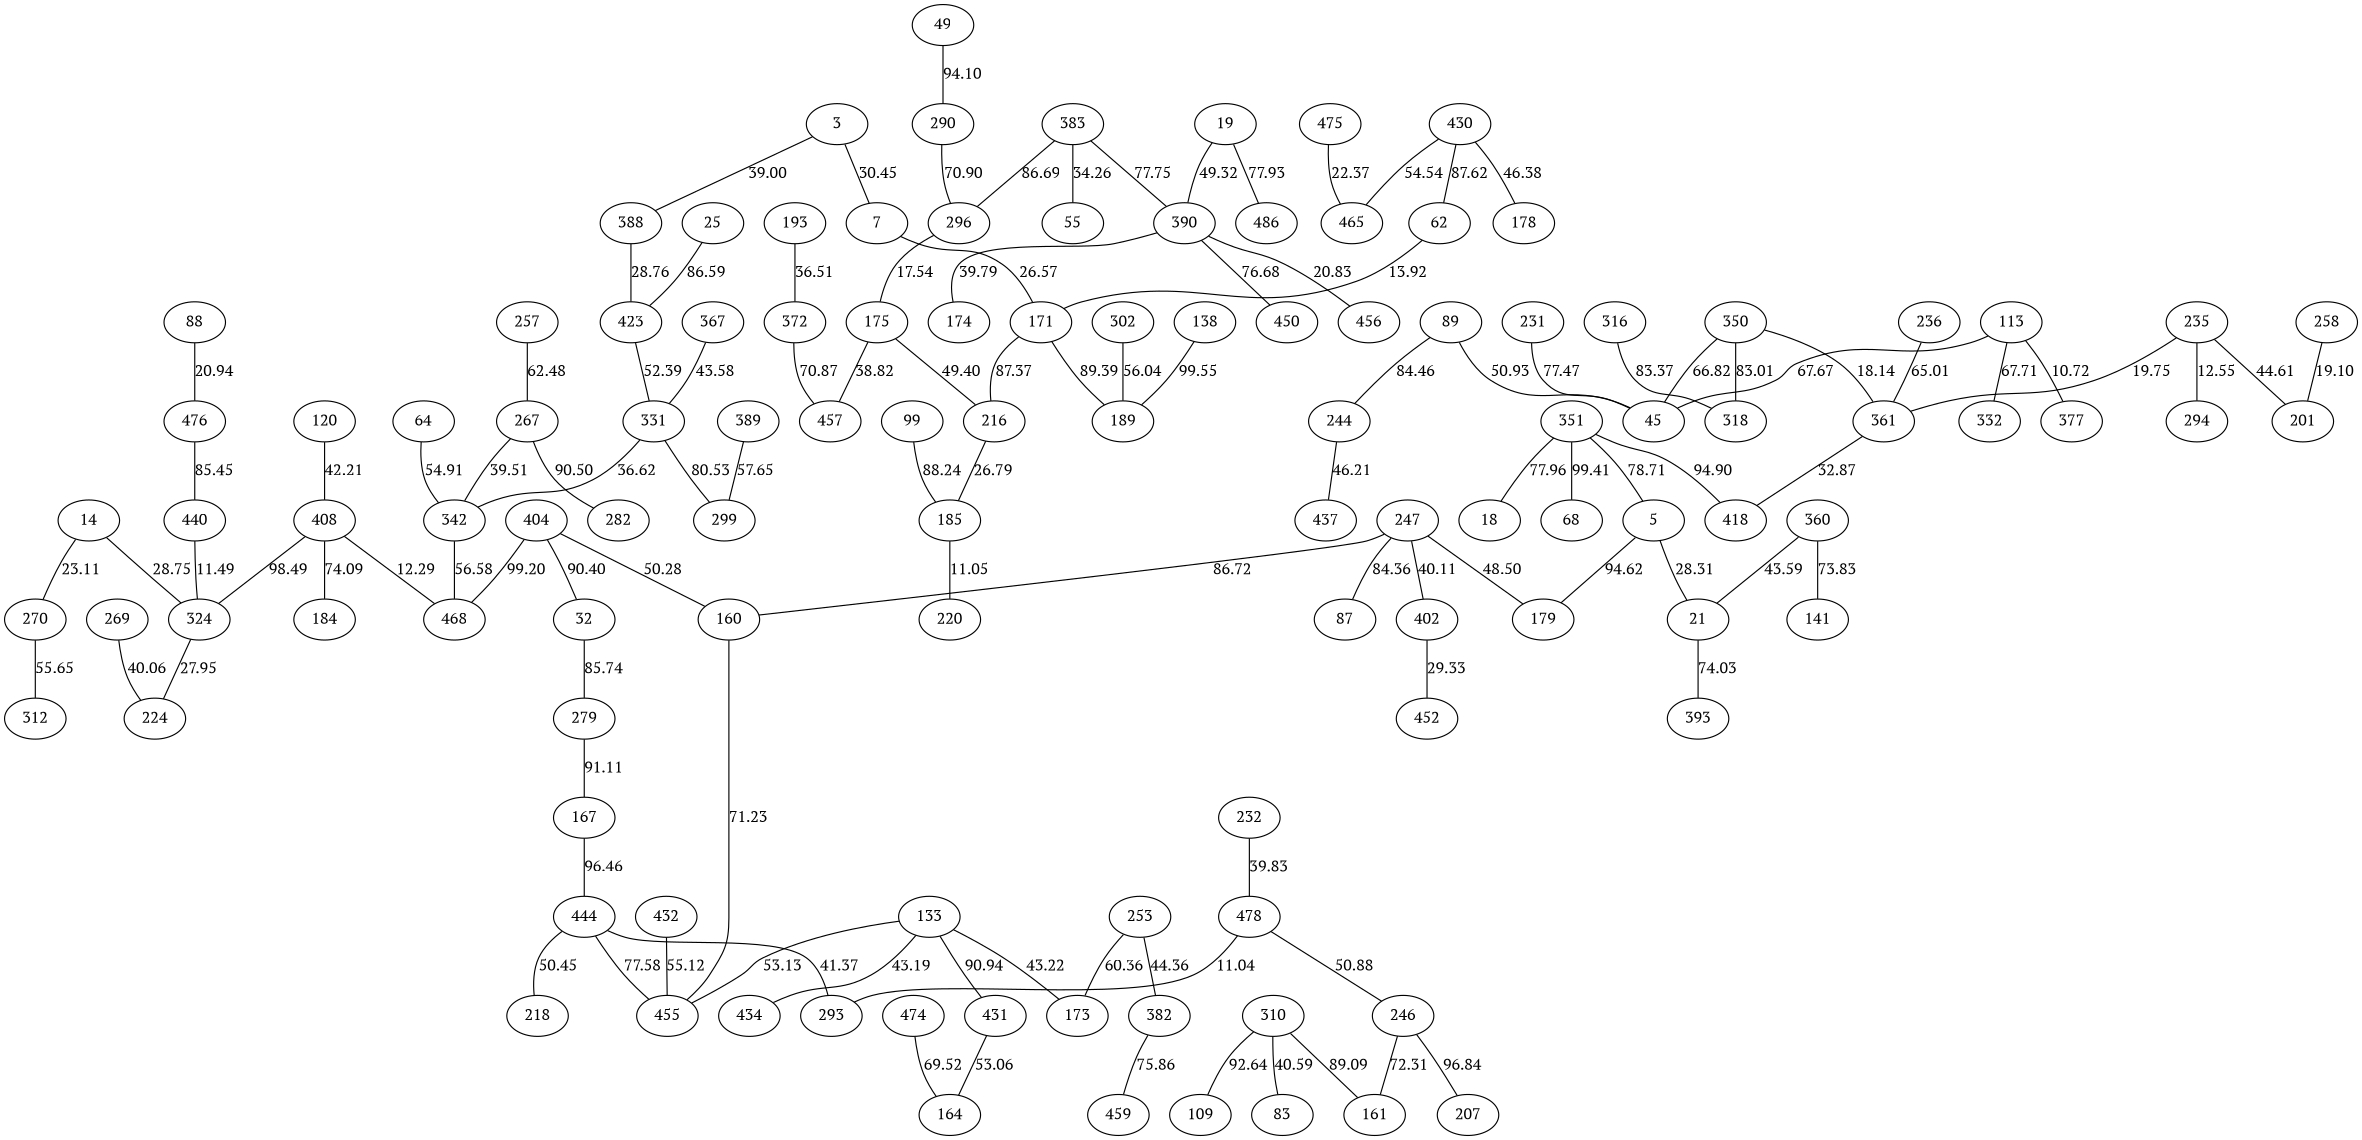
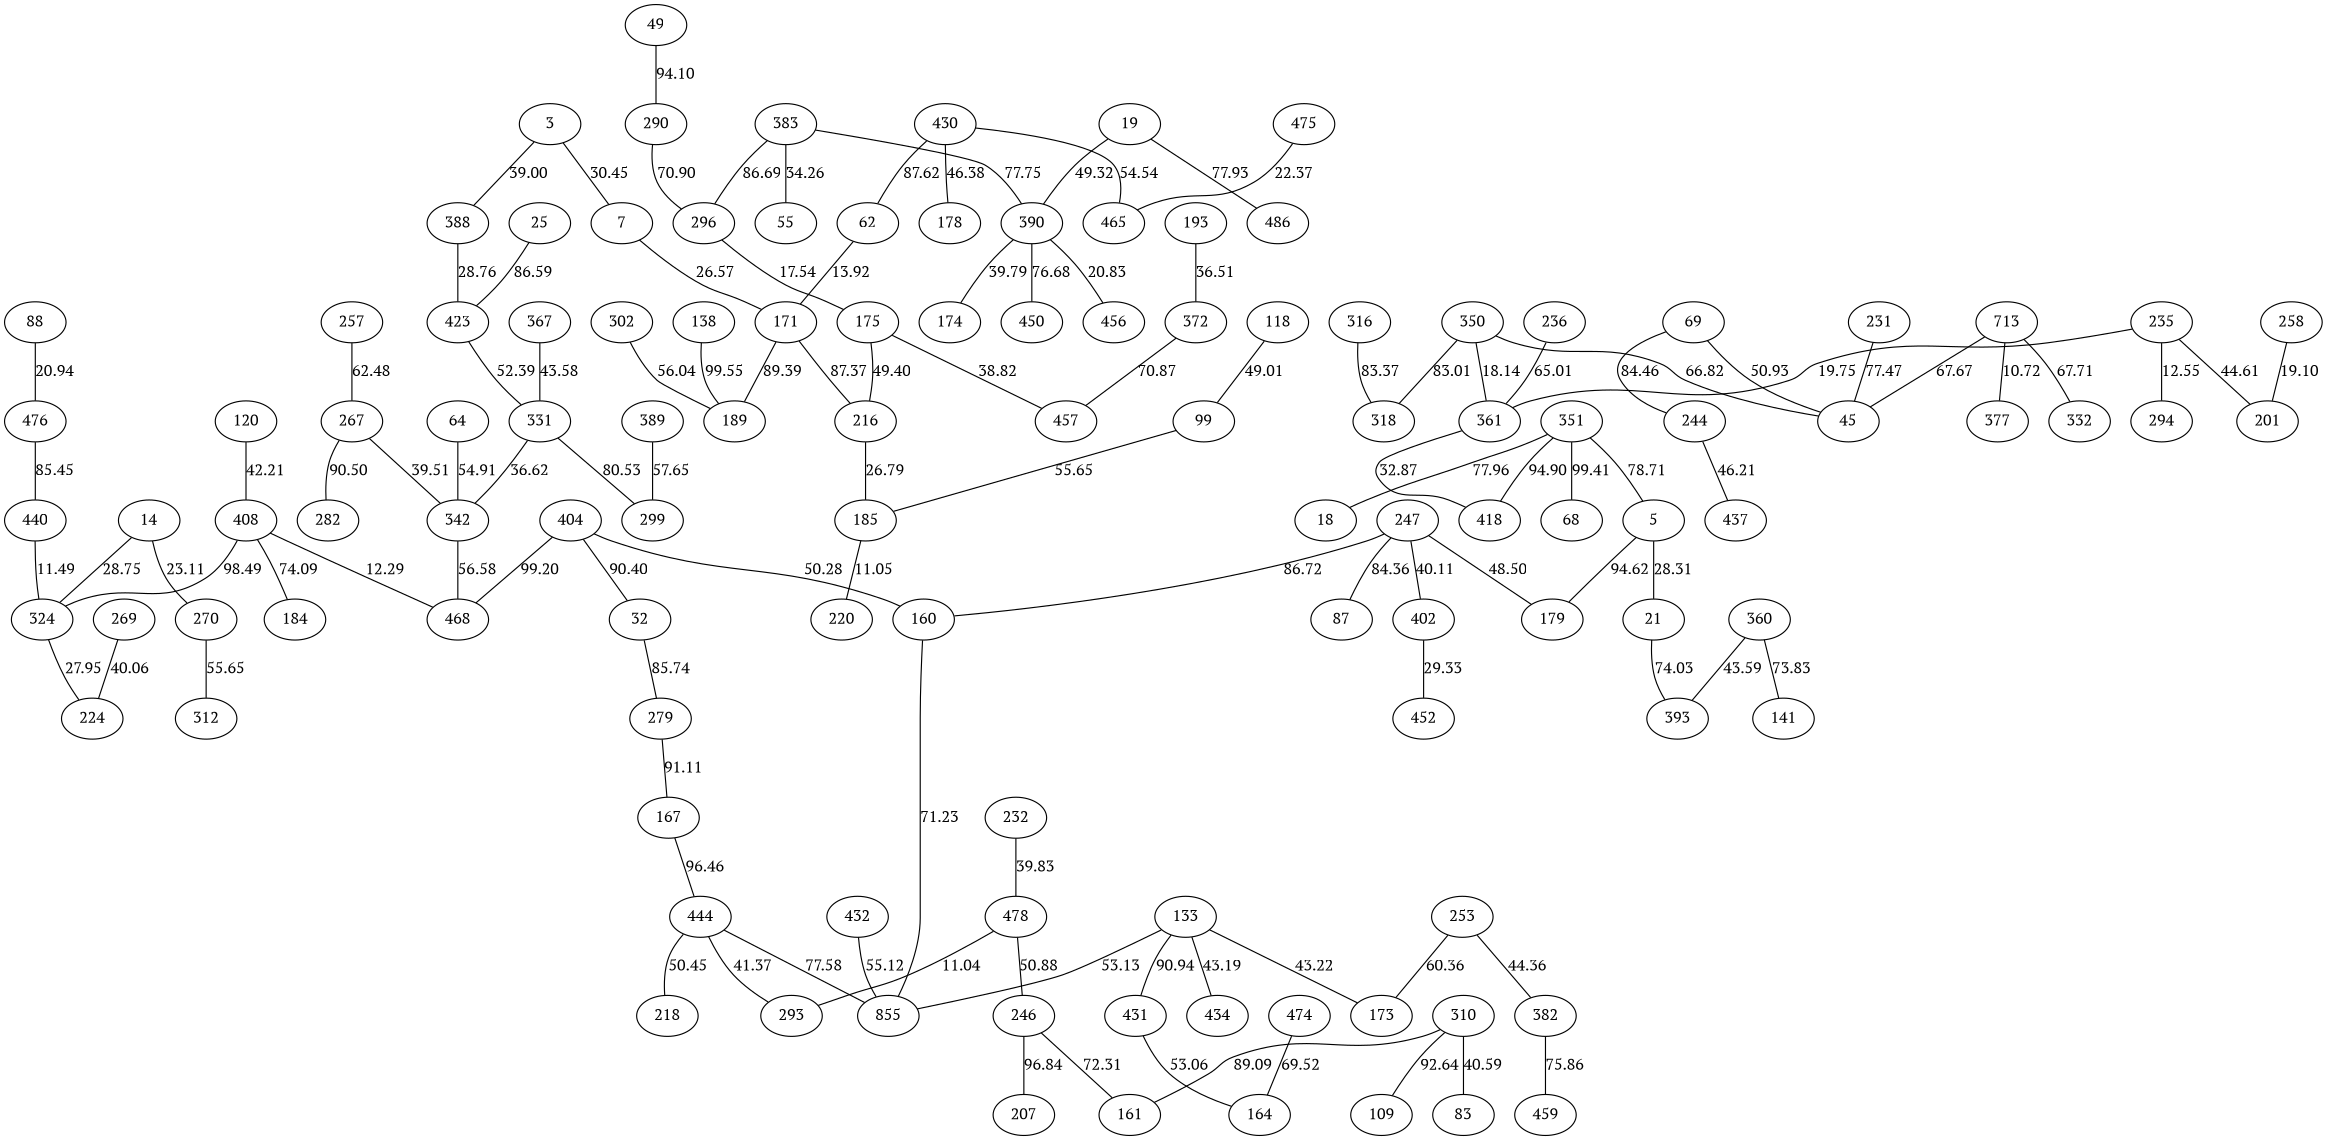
none -> (1278, 322)
(1451, 322) -> (1694, 322)
(2011, 322) -> (2007, 322)
(942, 471) -> (1074, 471)
(1758, 570) -> (1719, 669)
(667, 1016) -> (888, 1016)
